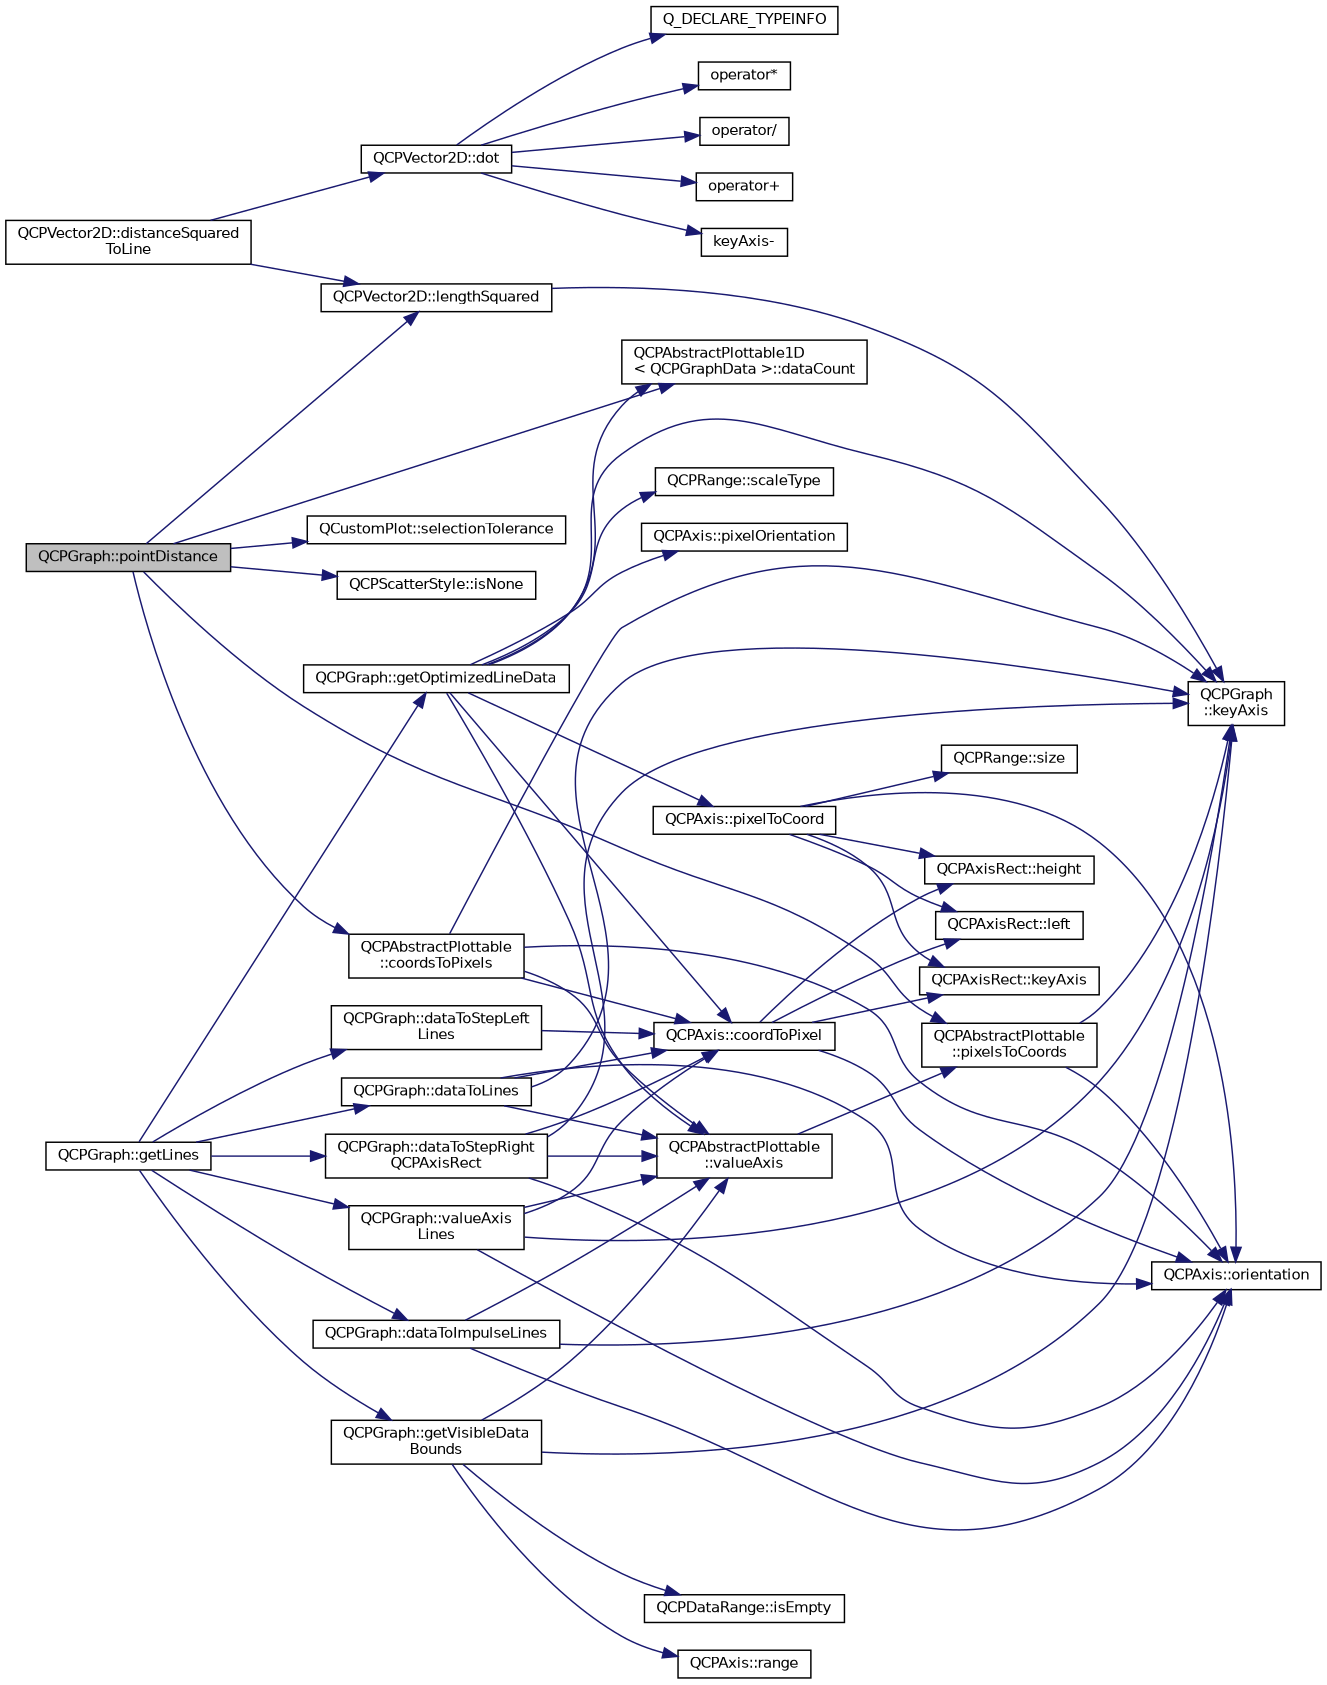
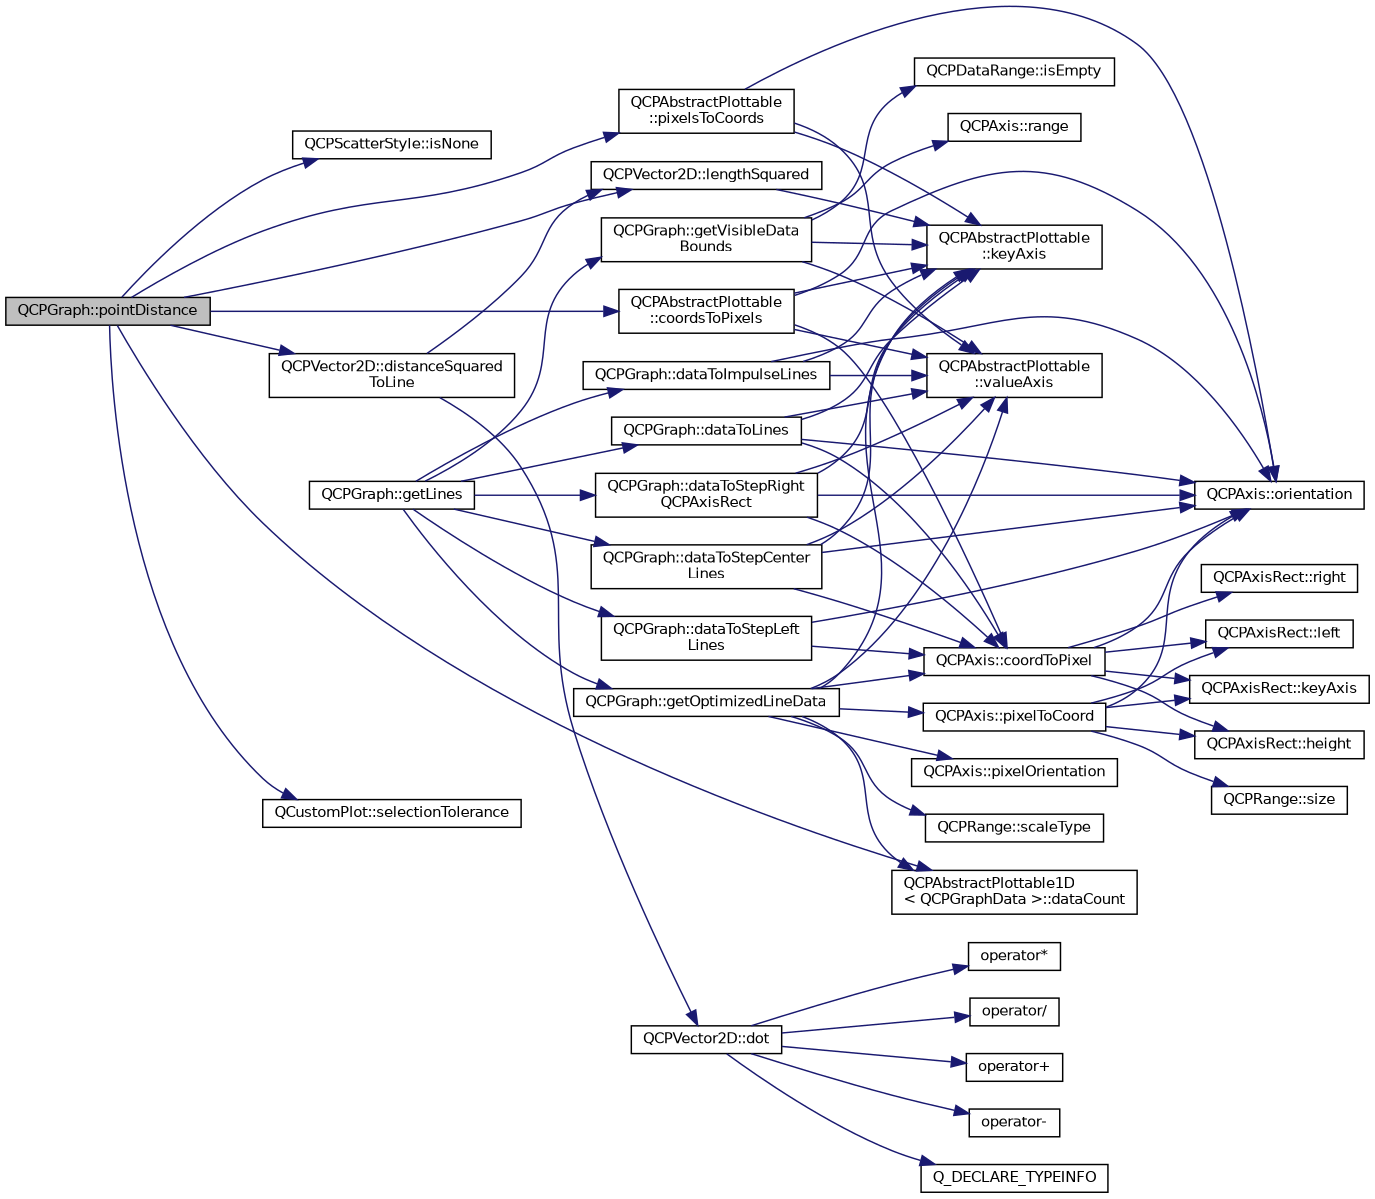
(744, 242) -> (1015, 1123)
none -> (225, 338)
none -> (1279, 578)
none -> (1026, 580)
(1236, 704) -> (1015, 247)
(870, 1104) -> (878, 255)
(436, 1228) -> (707, 567)
